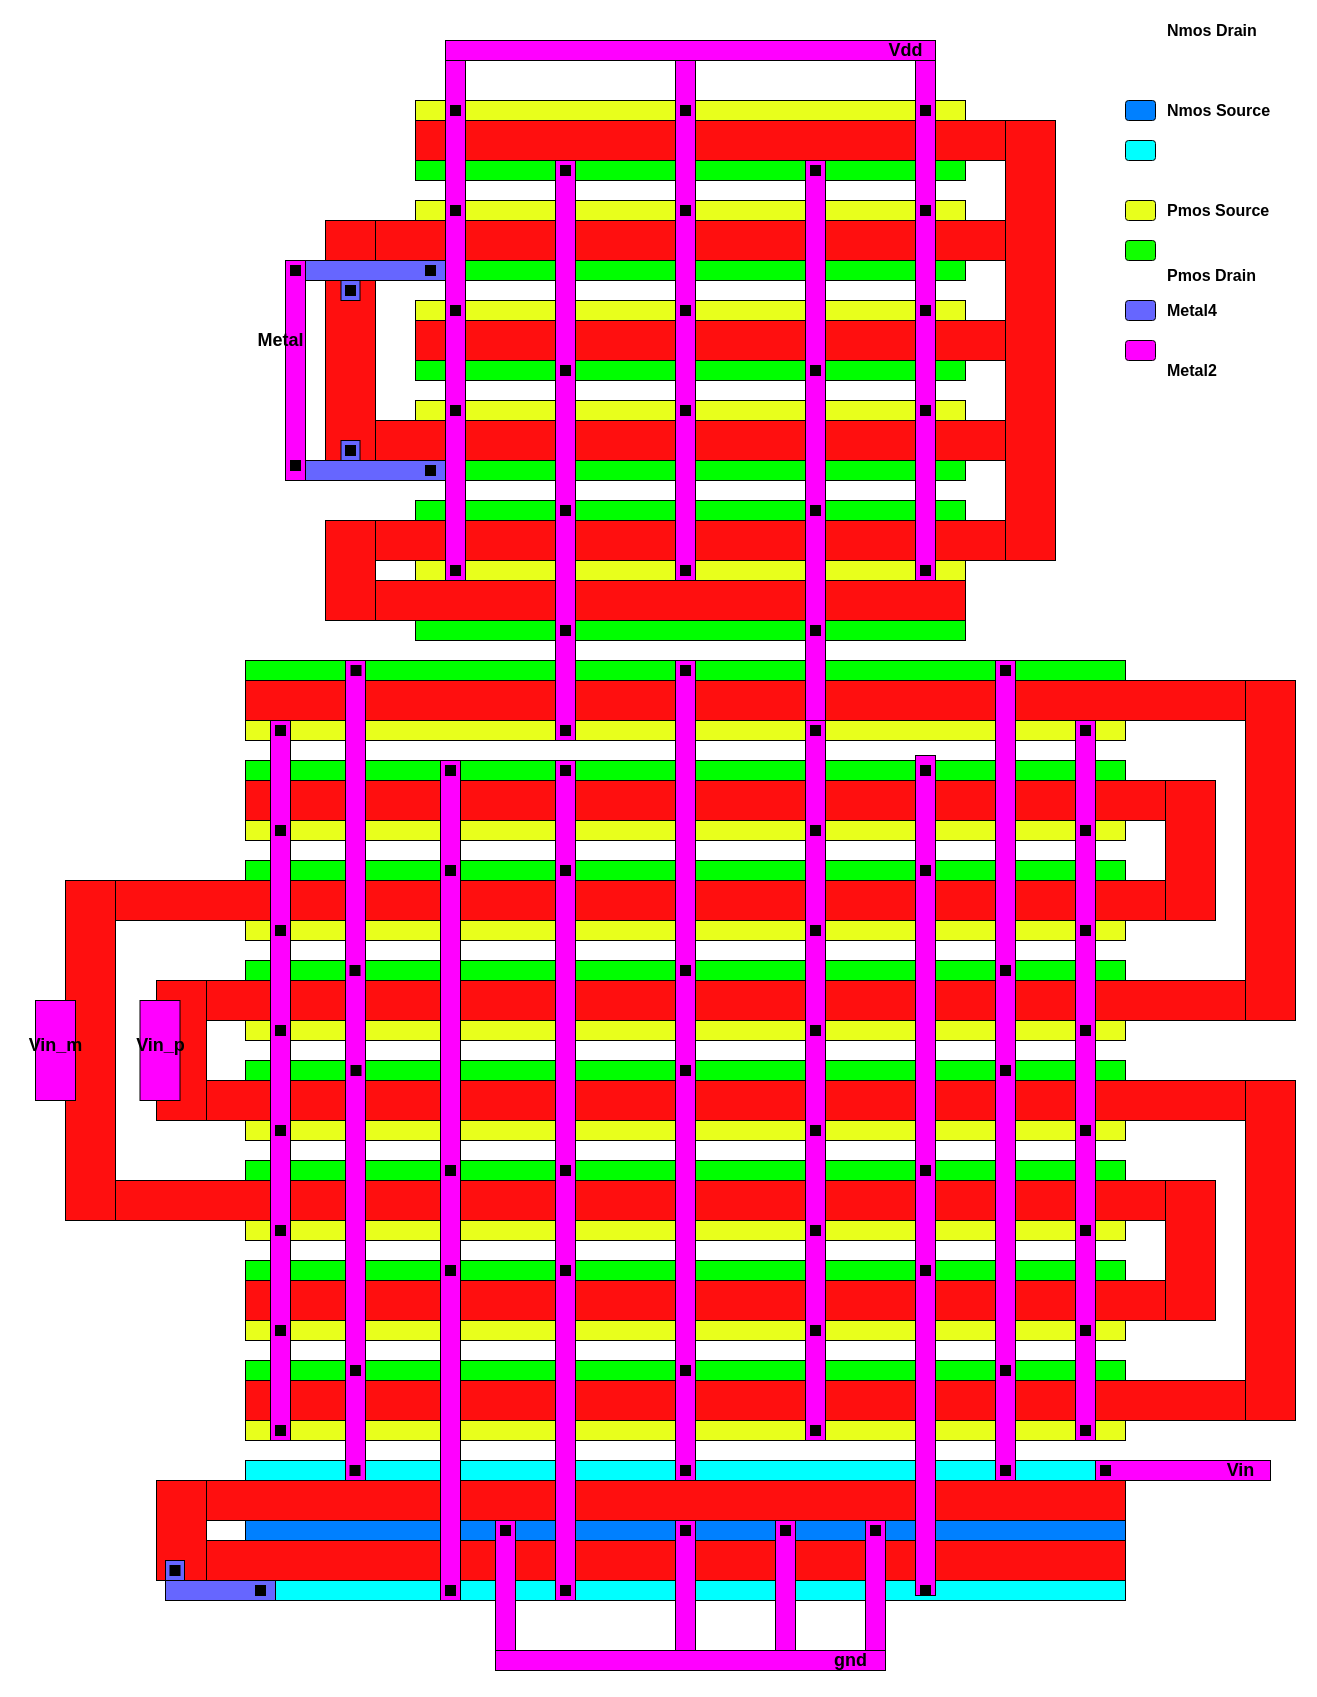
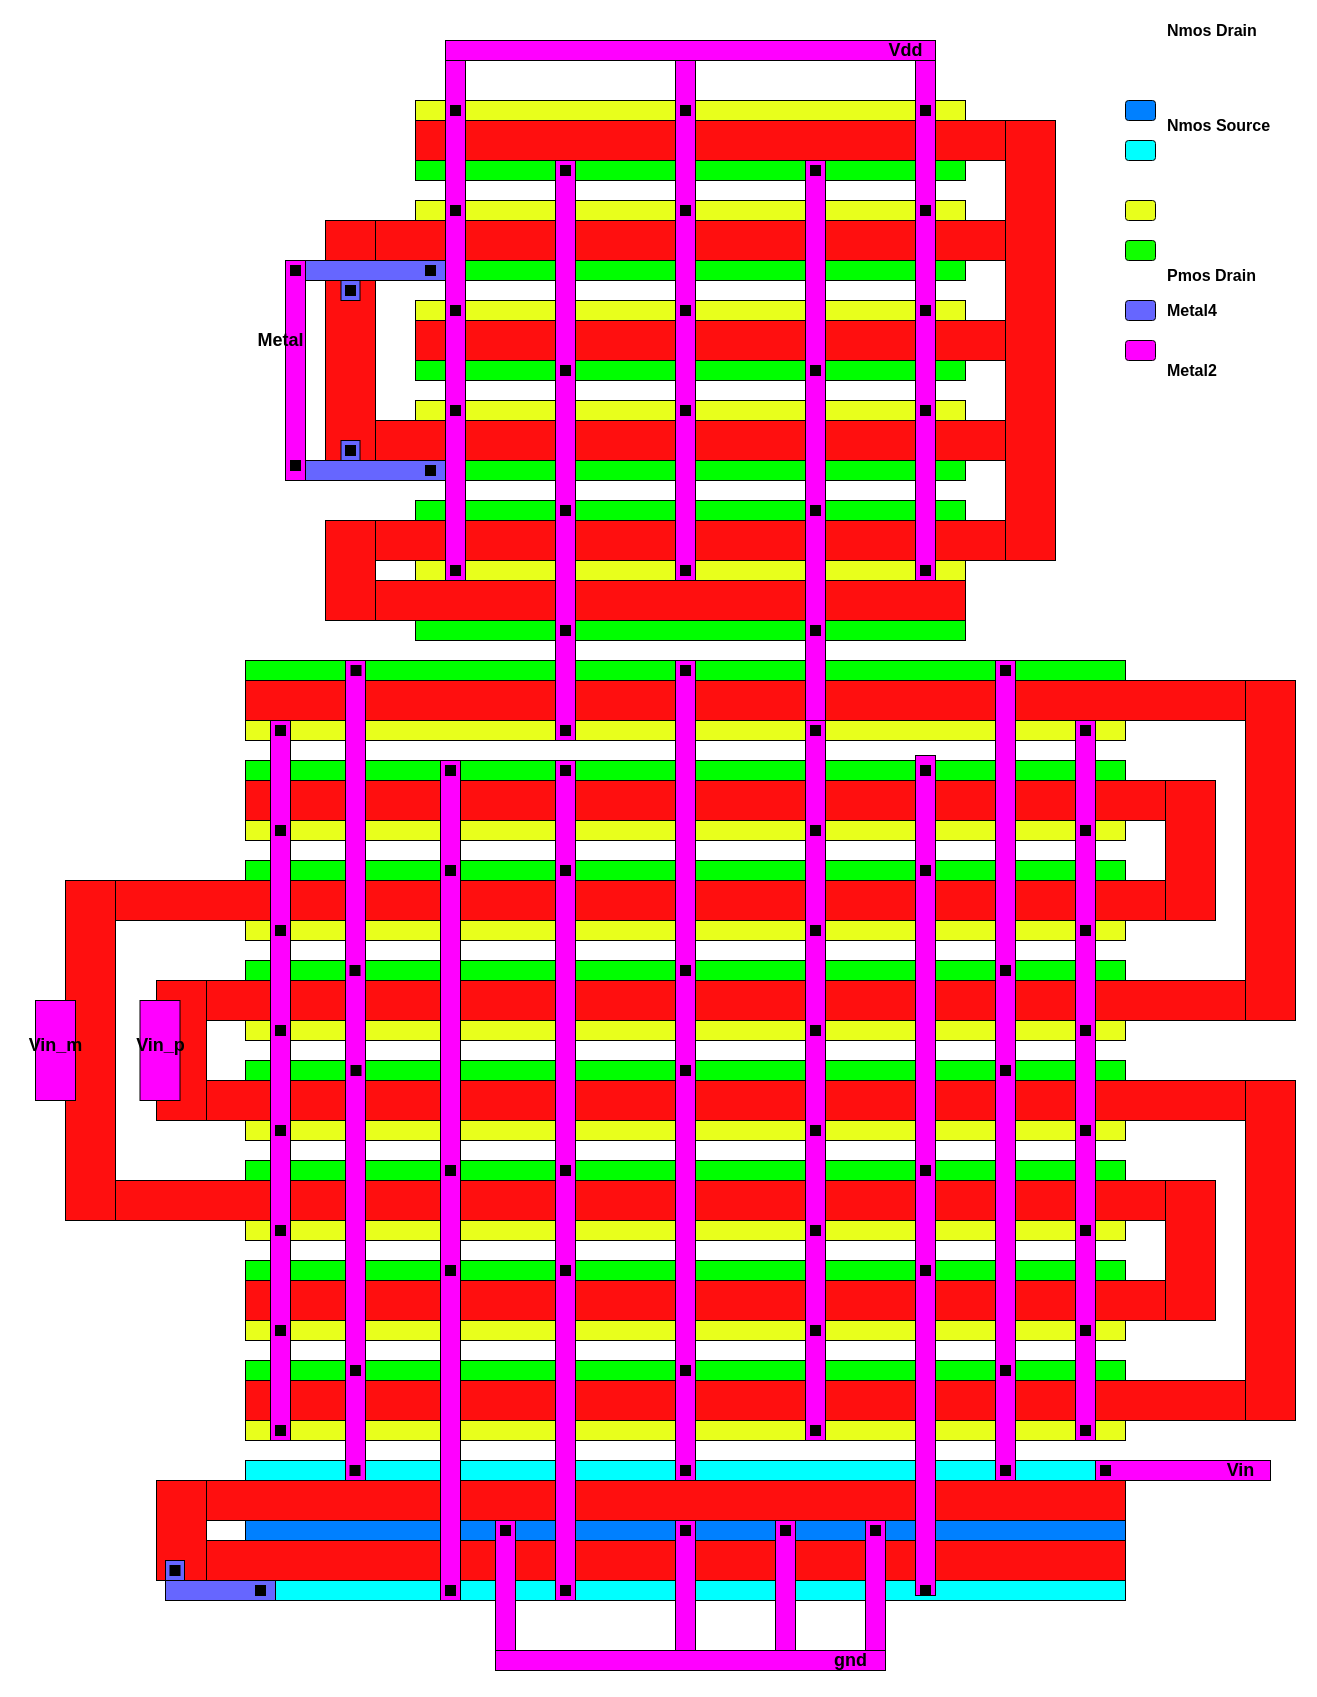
(1226, 111) -> (1226, 126)
(1226, 211) -> none
